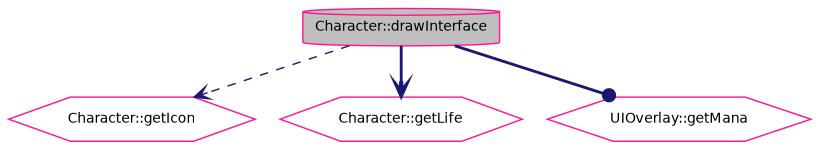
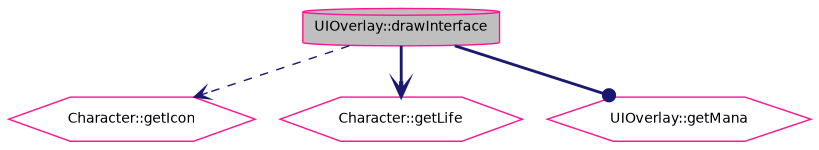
(401, 27) -> (401, 27)
